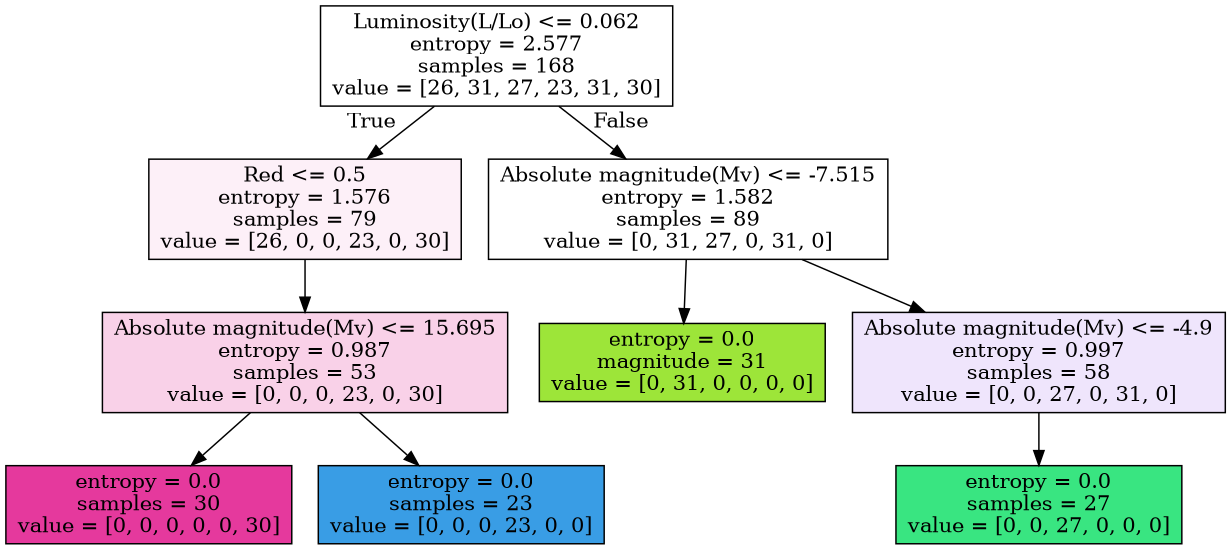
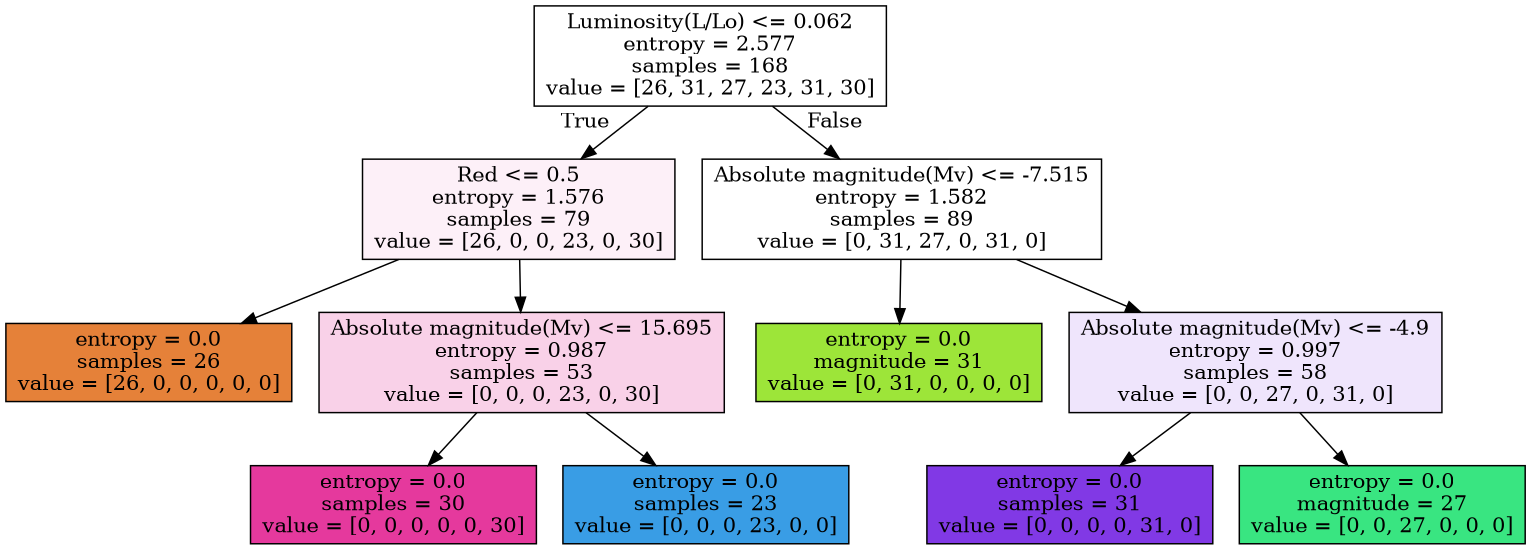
none -> (149, 363)
(1039, 505) -> (1382, 505)
none -> (1070, 505)
